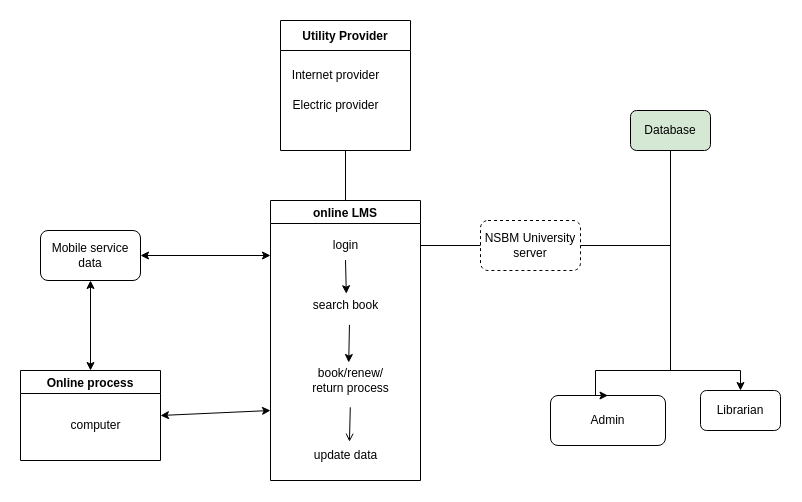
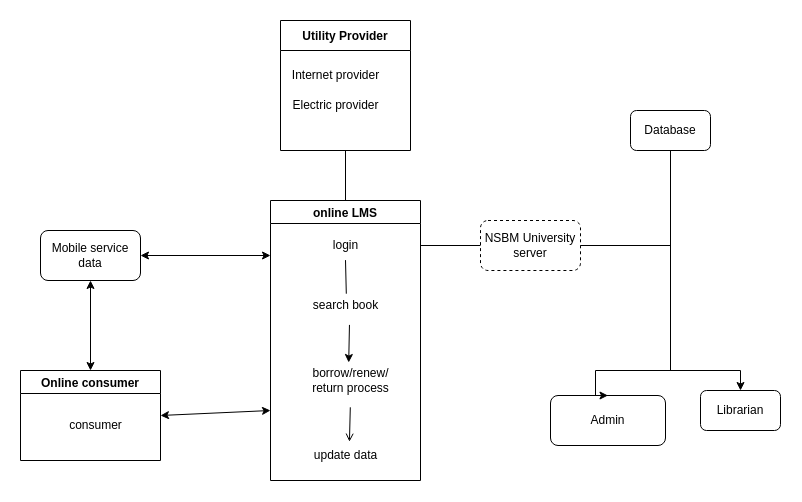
(671, 131) -> (671, 131)
(346, 285) -> (346, 289)
(351, 381) -> (351, 381)
(90, 383) -> (90, 383)
(96, 426) -> (96, 426)
